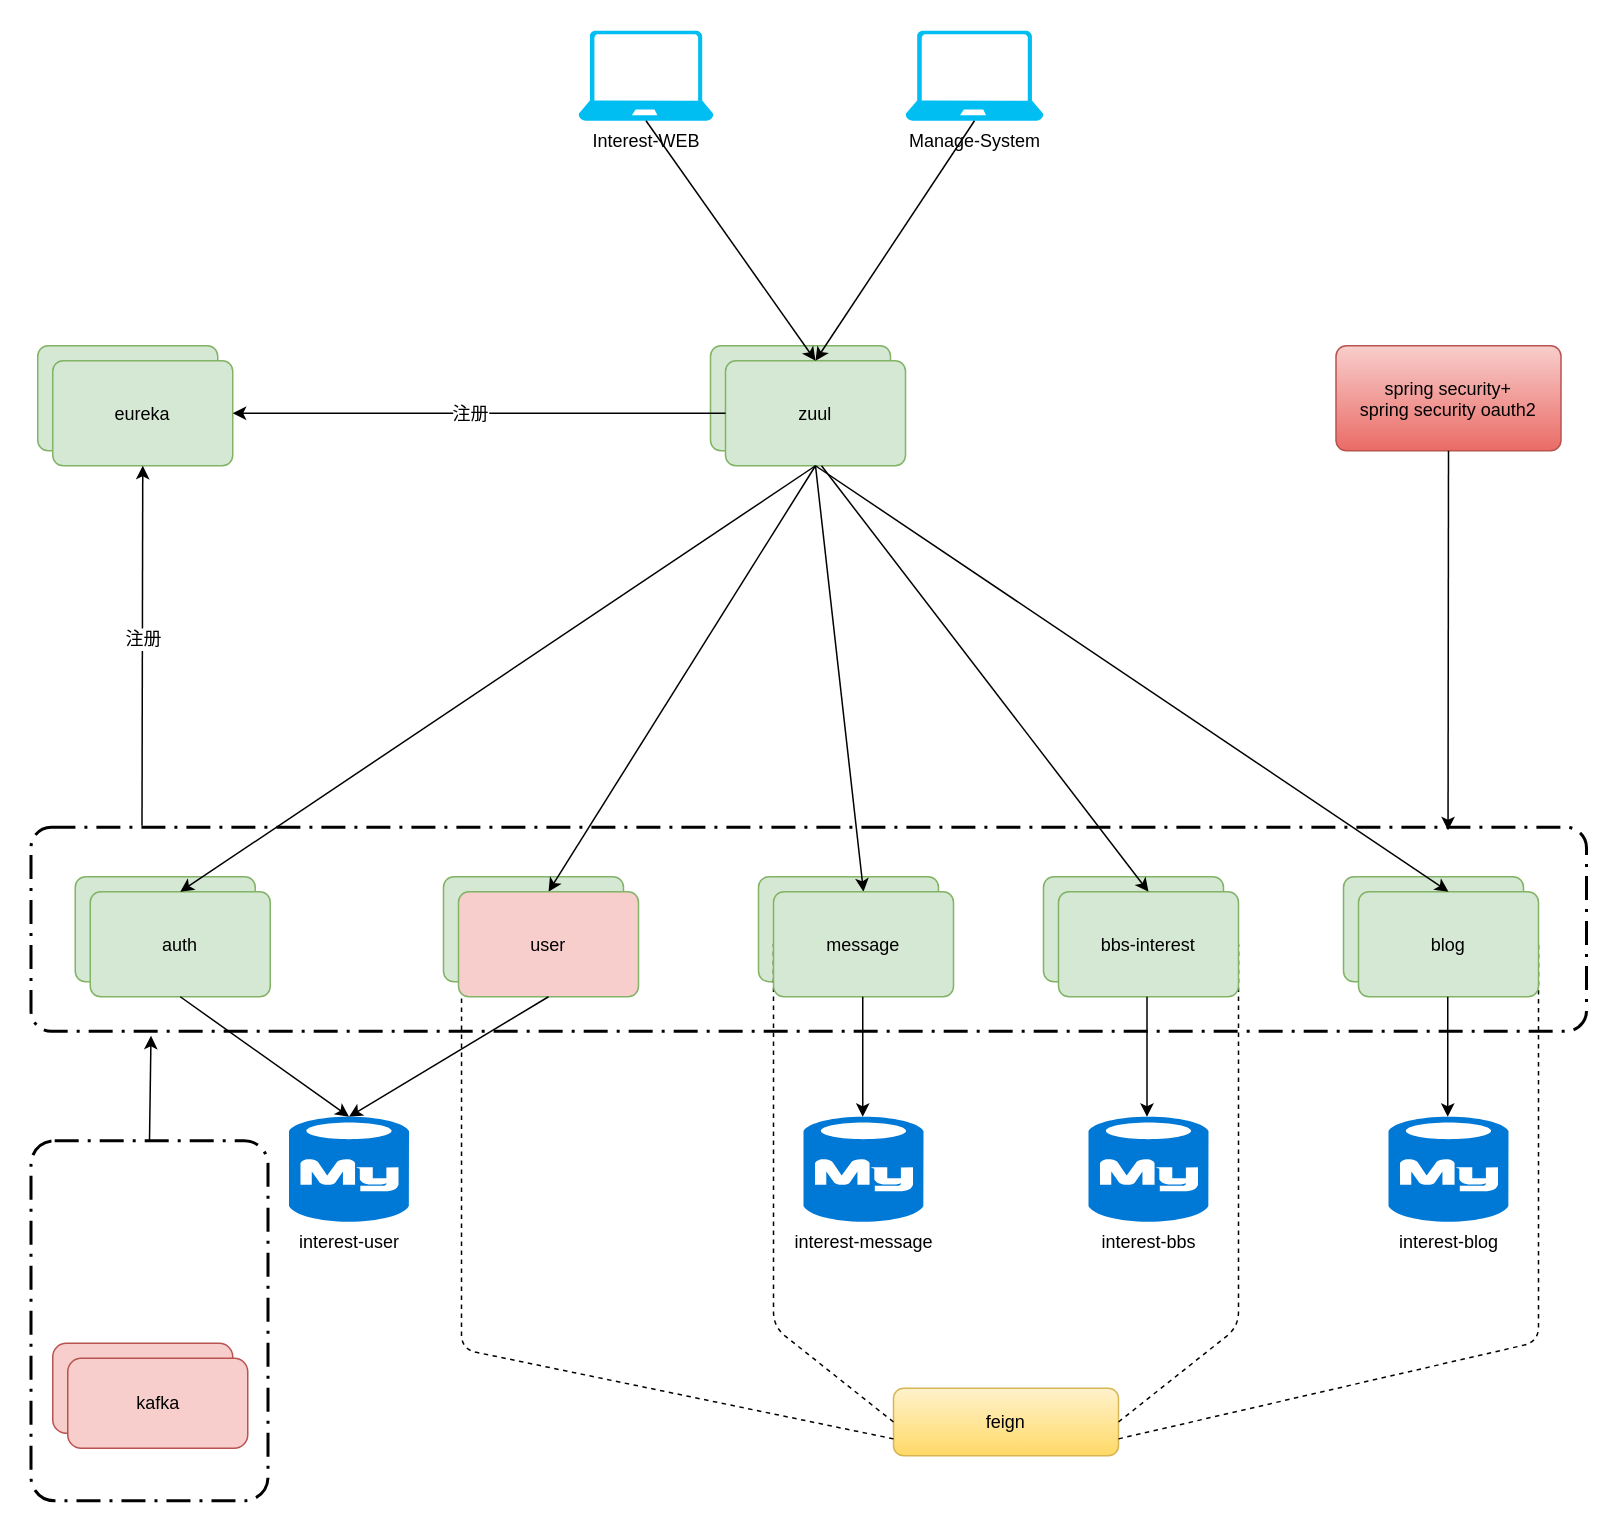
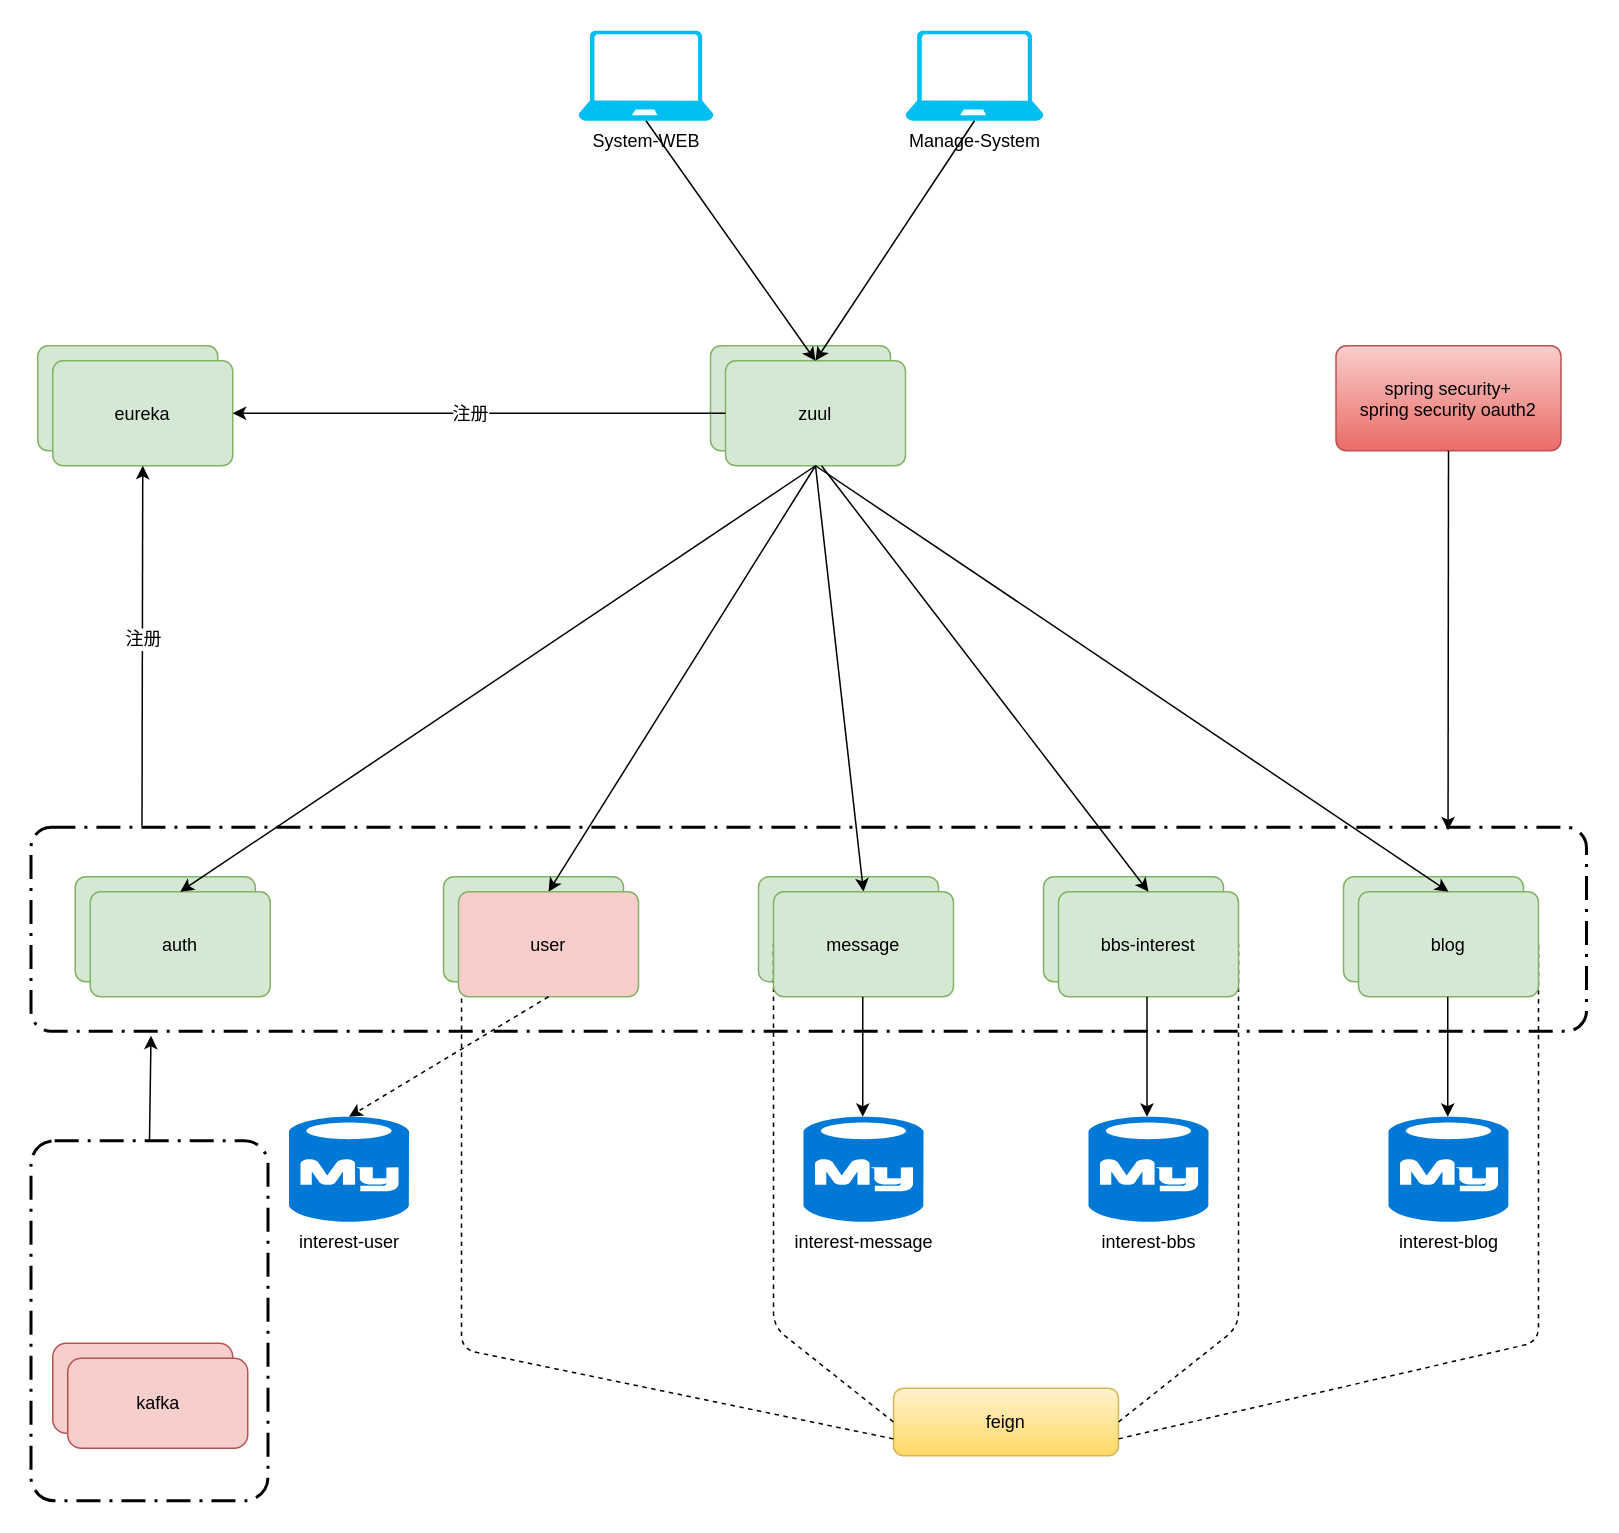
(647, 142) -> (647, 142)
(260, 1054) -> none
(451, 1055) -> (451, 1055)
